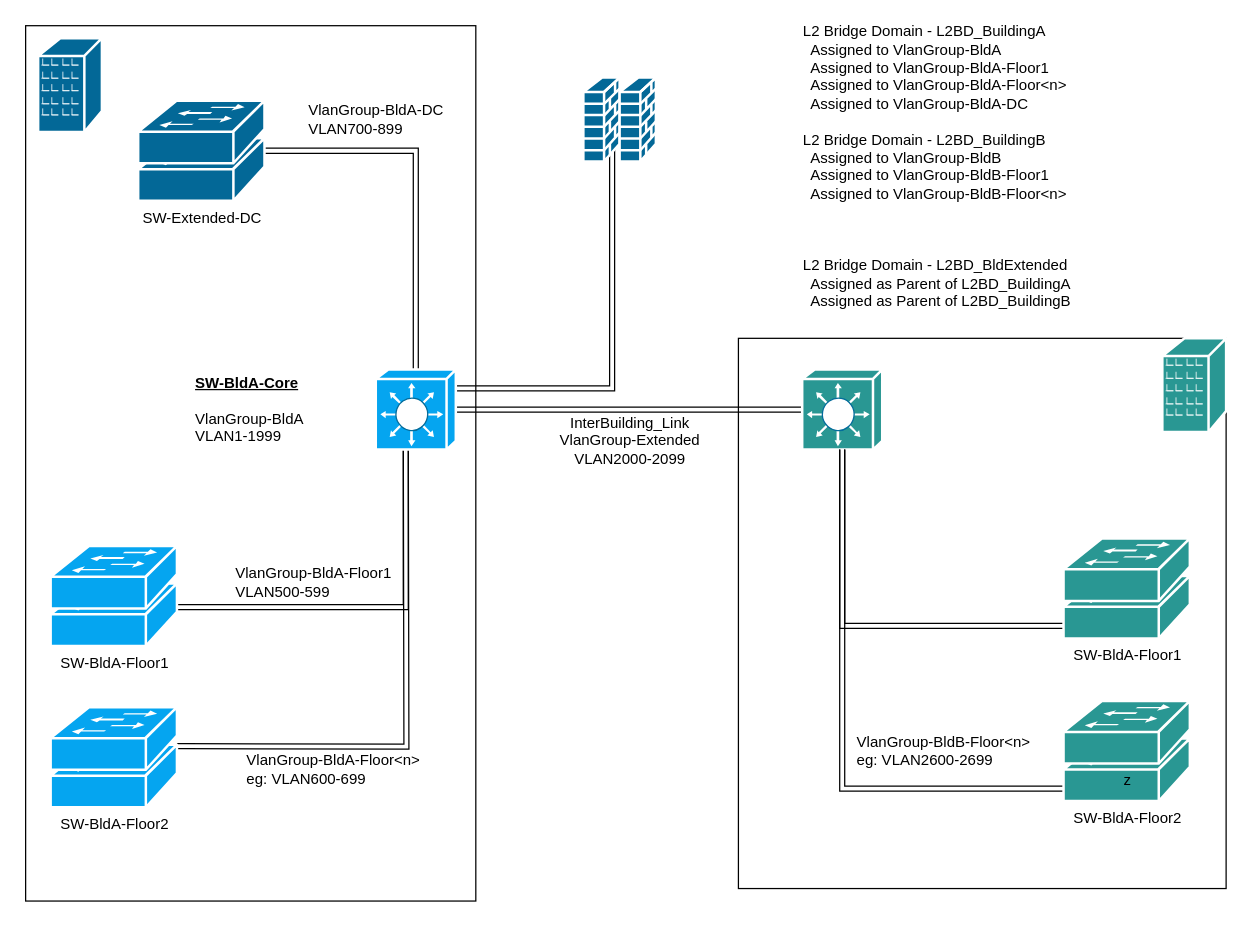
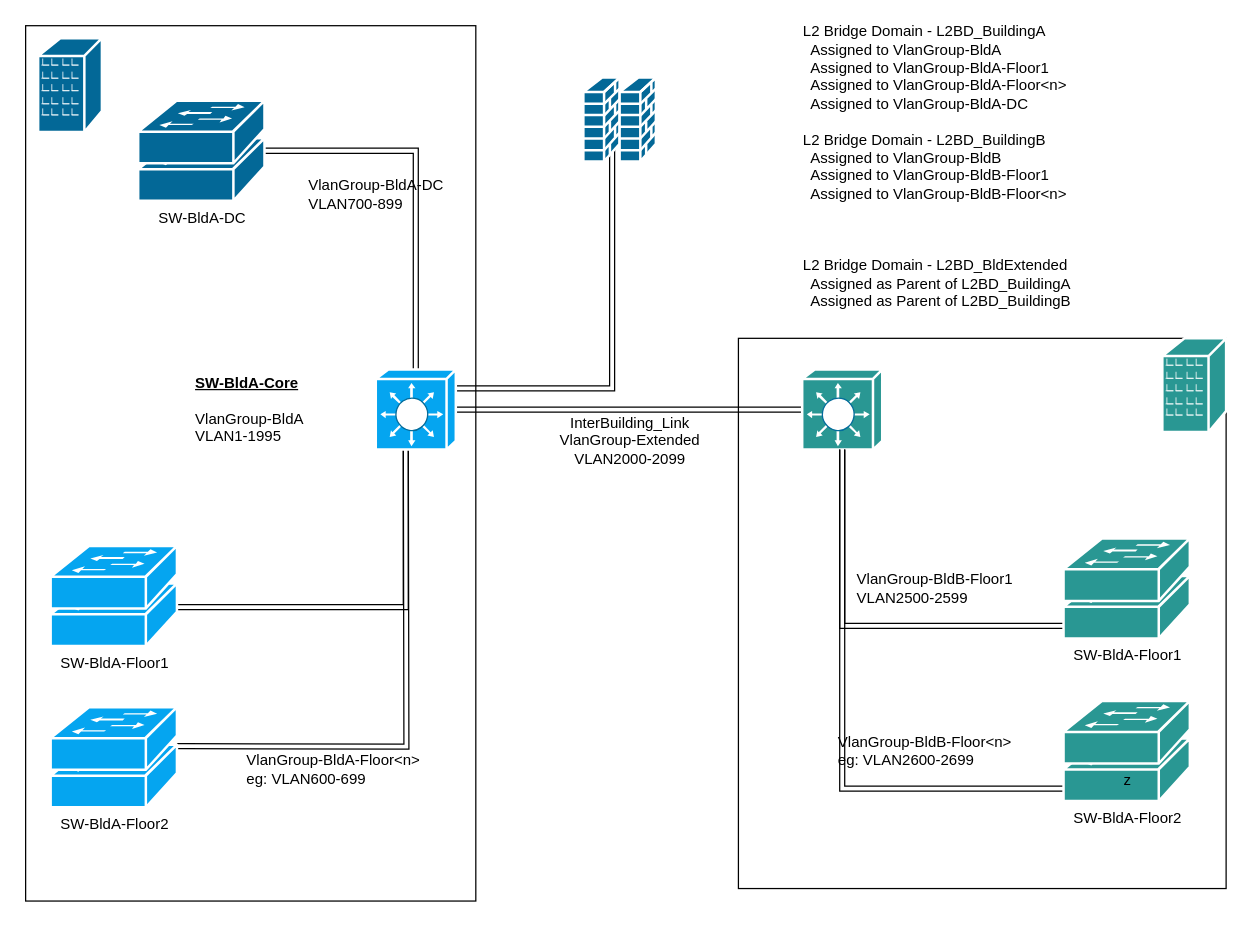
(376, 119) -> (376, 194)
(203, 218) -> (203, 218)
(251, 409) -> (251, 409)
(313, 582) -> none
none -> (942, 588)
(954, 751) -> (936, 751)
